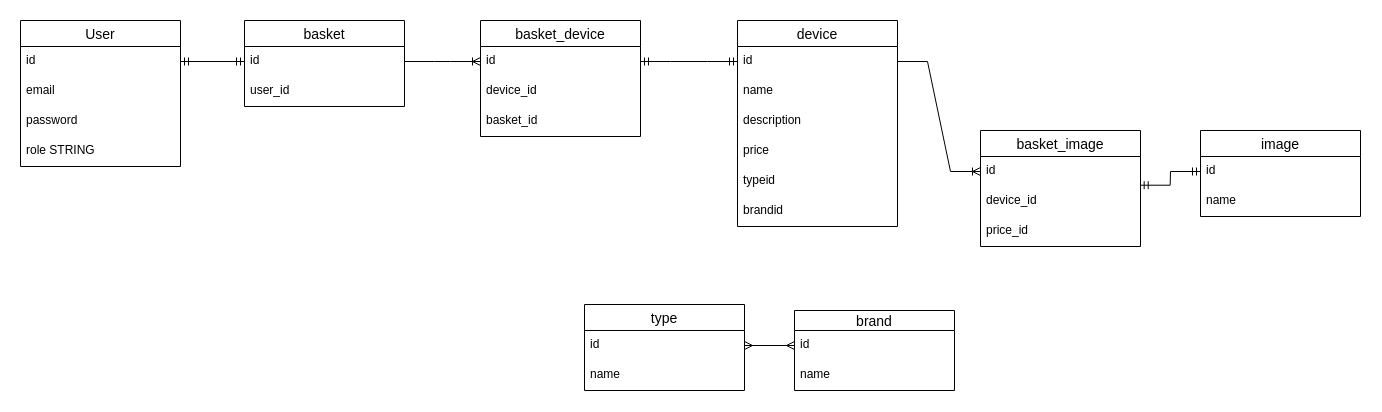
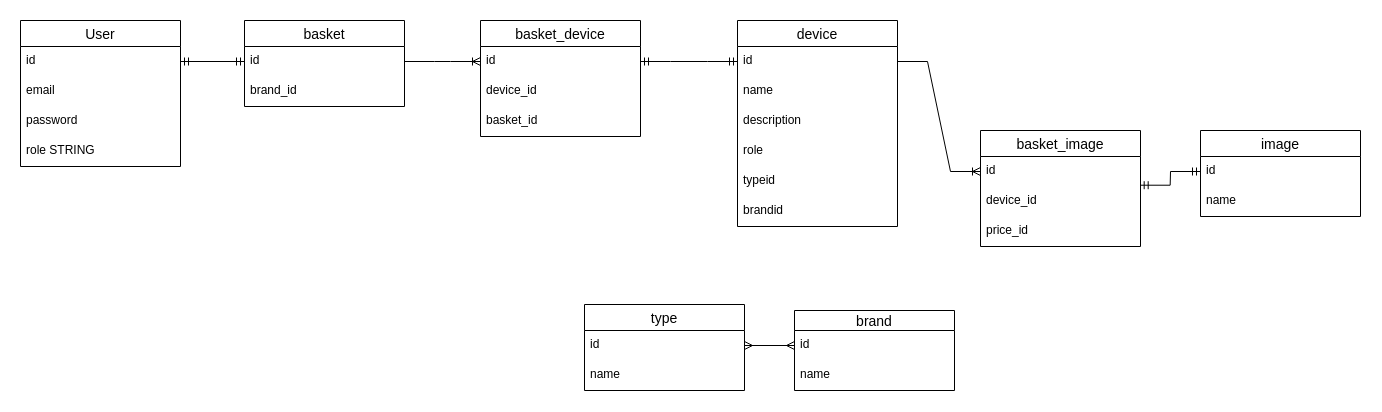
(272, 90) -> (275, 90)
(758, 150) -> (755, 150)
